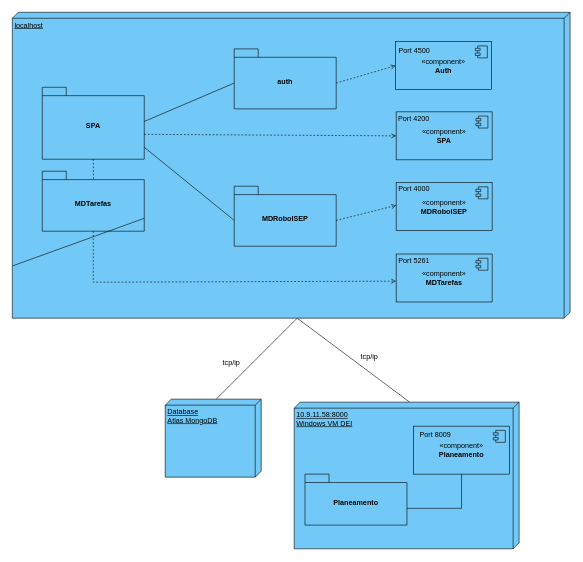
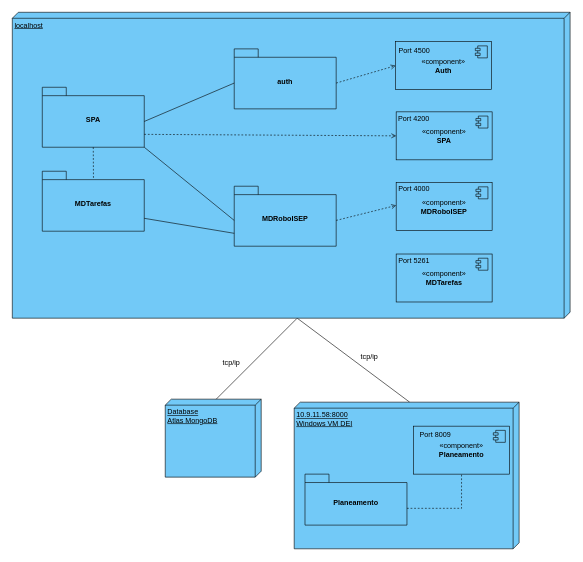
(93, 123) -> (93, 117)
(77, 243) -> (190, 226)
(279, 282) -> none
(451, 509) -> (451, 509)
